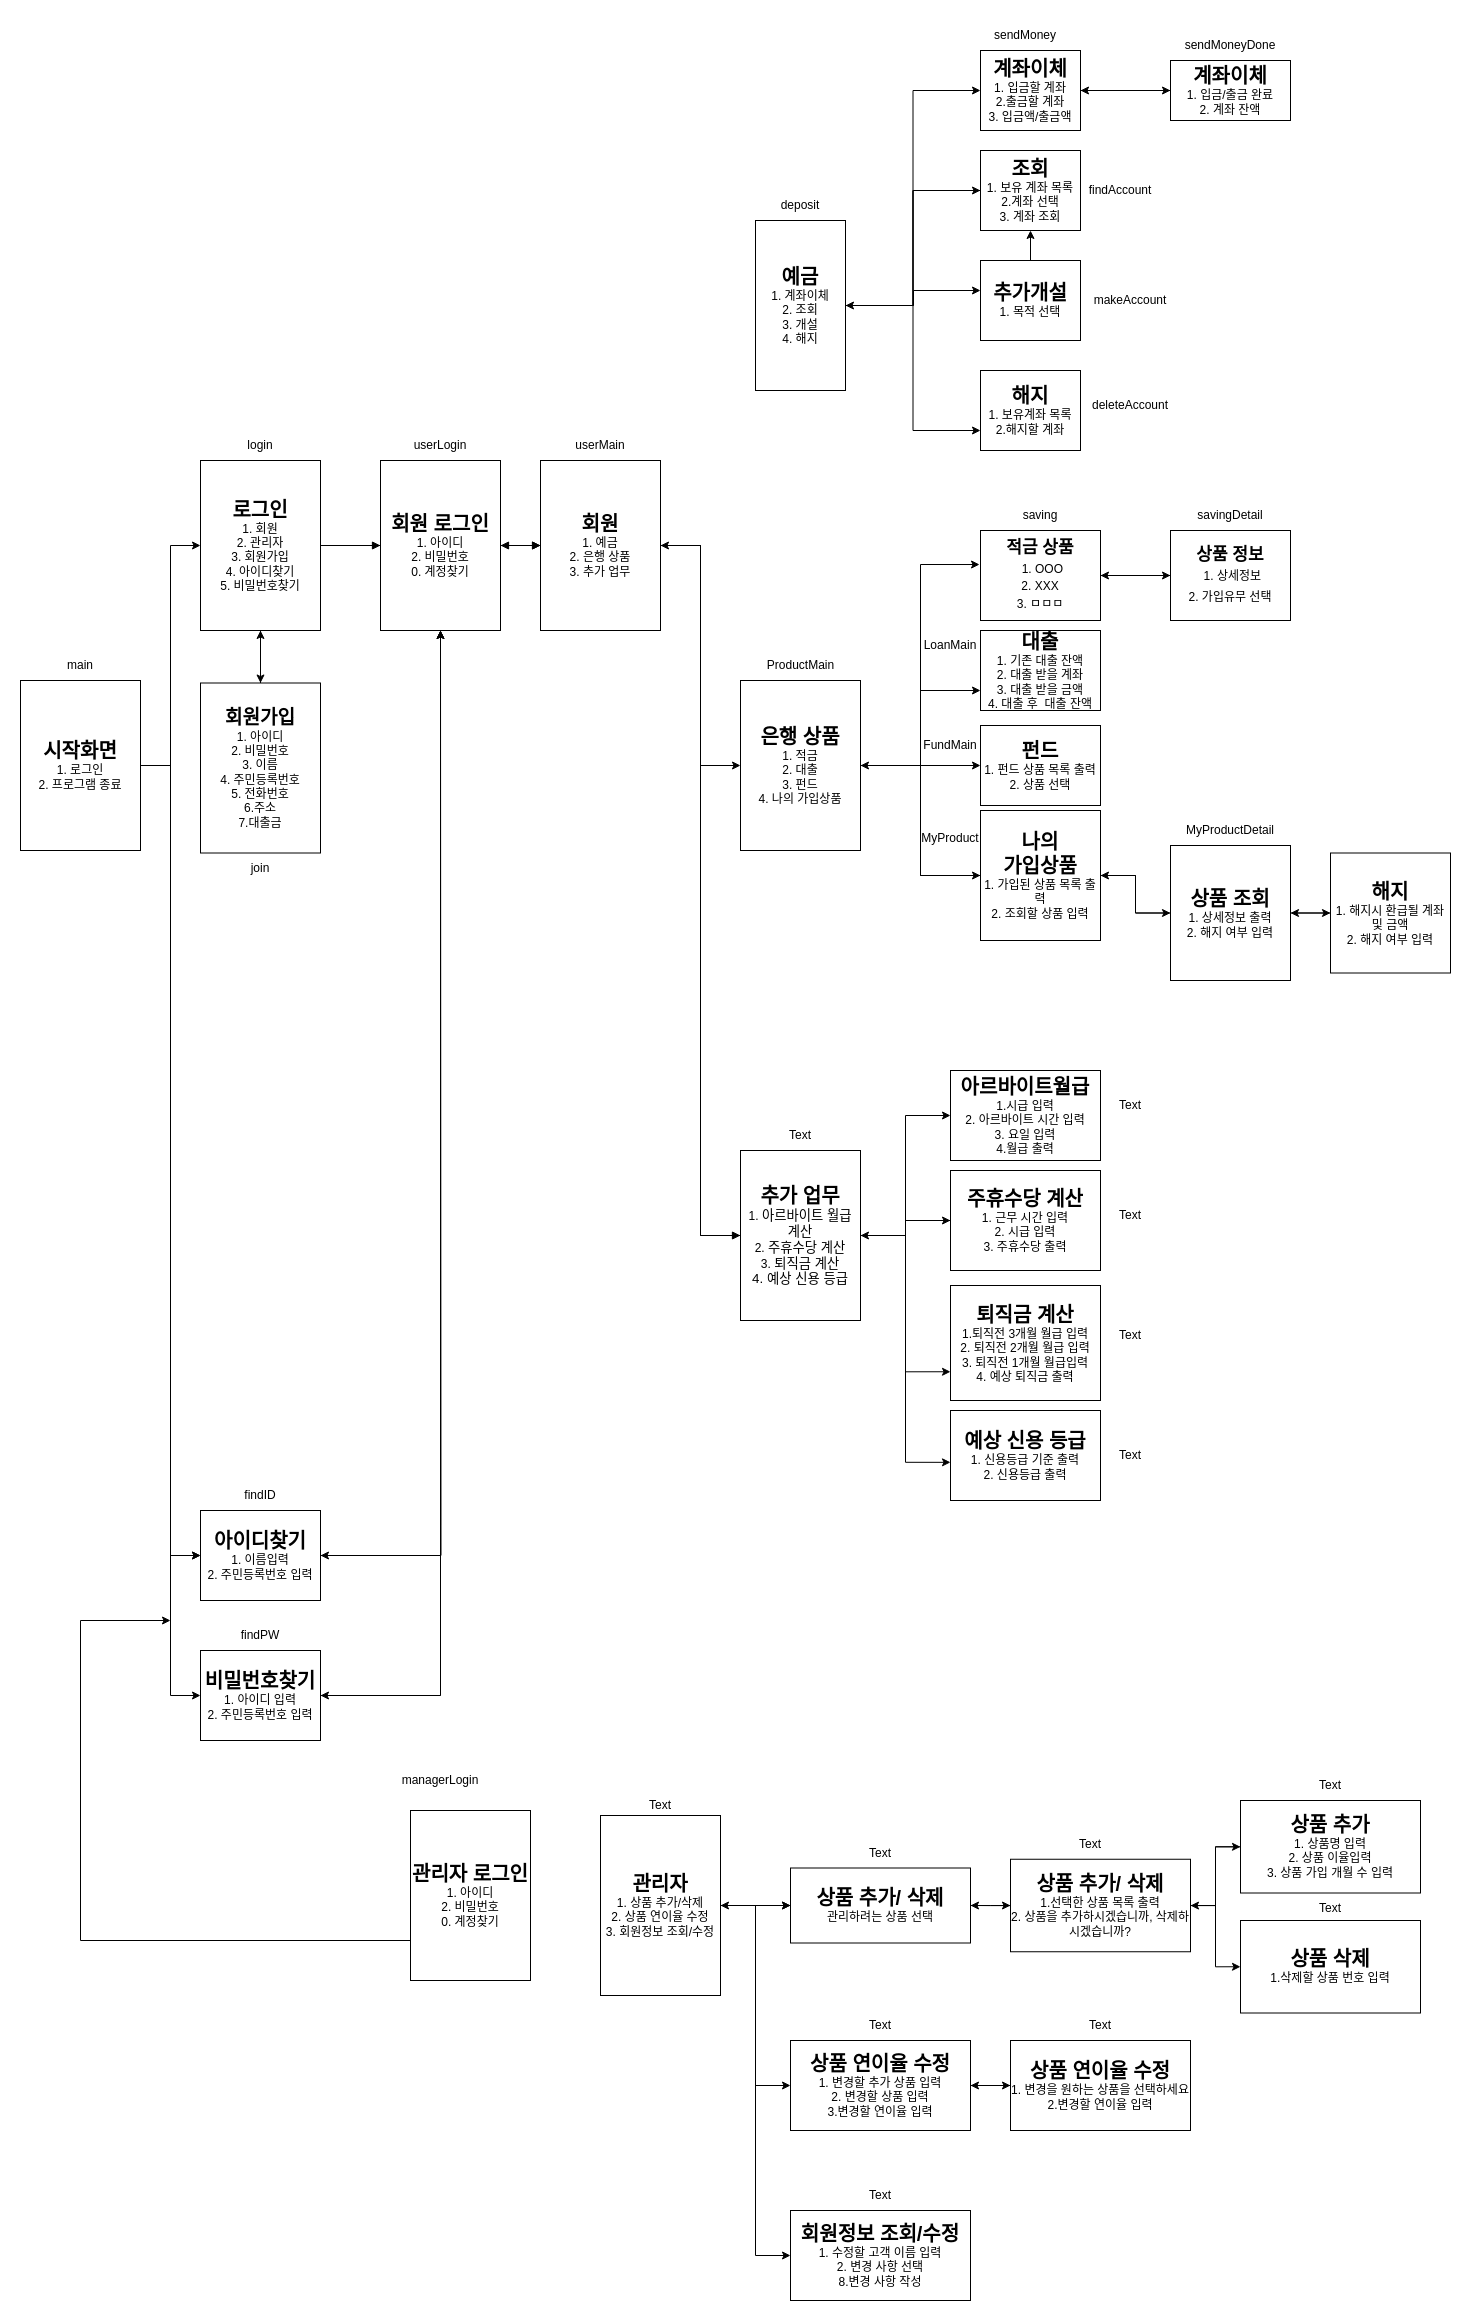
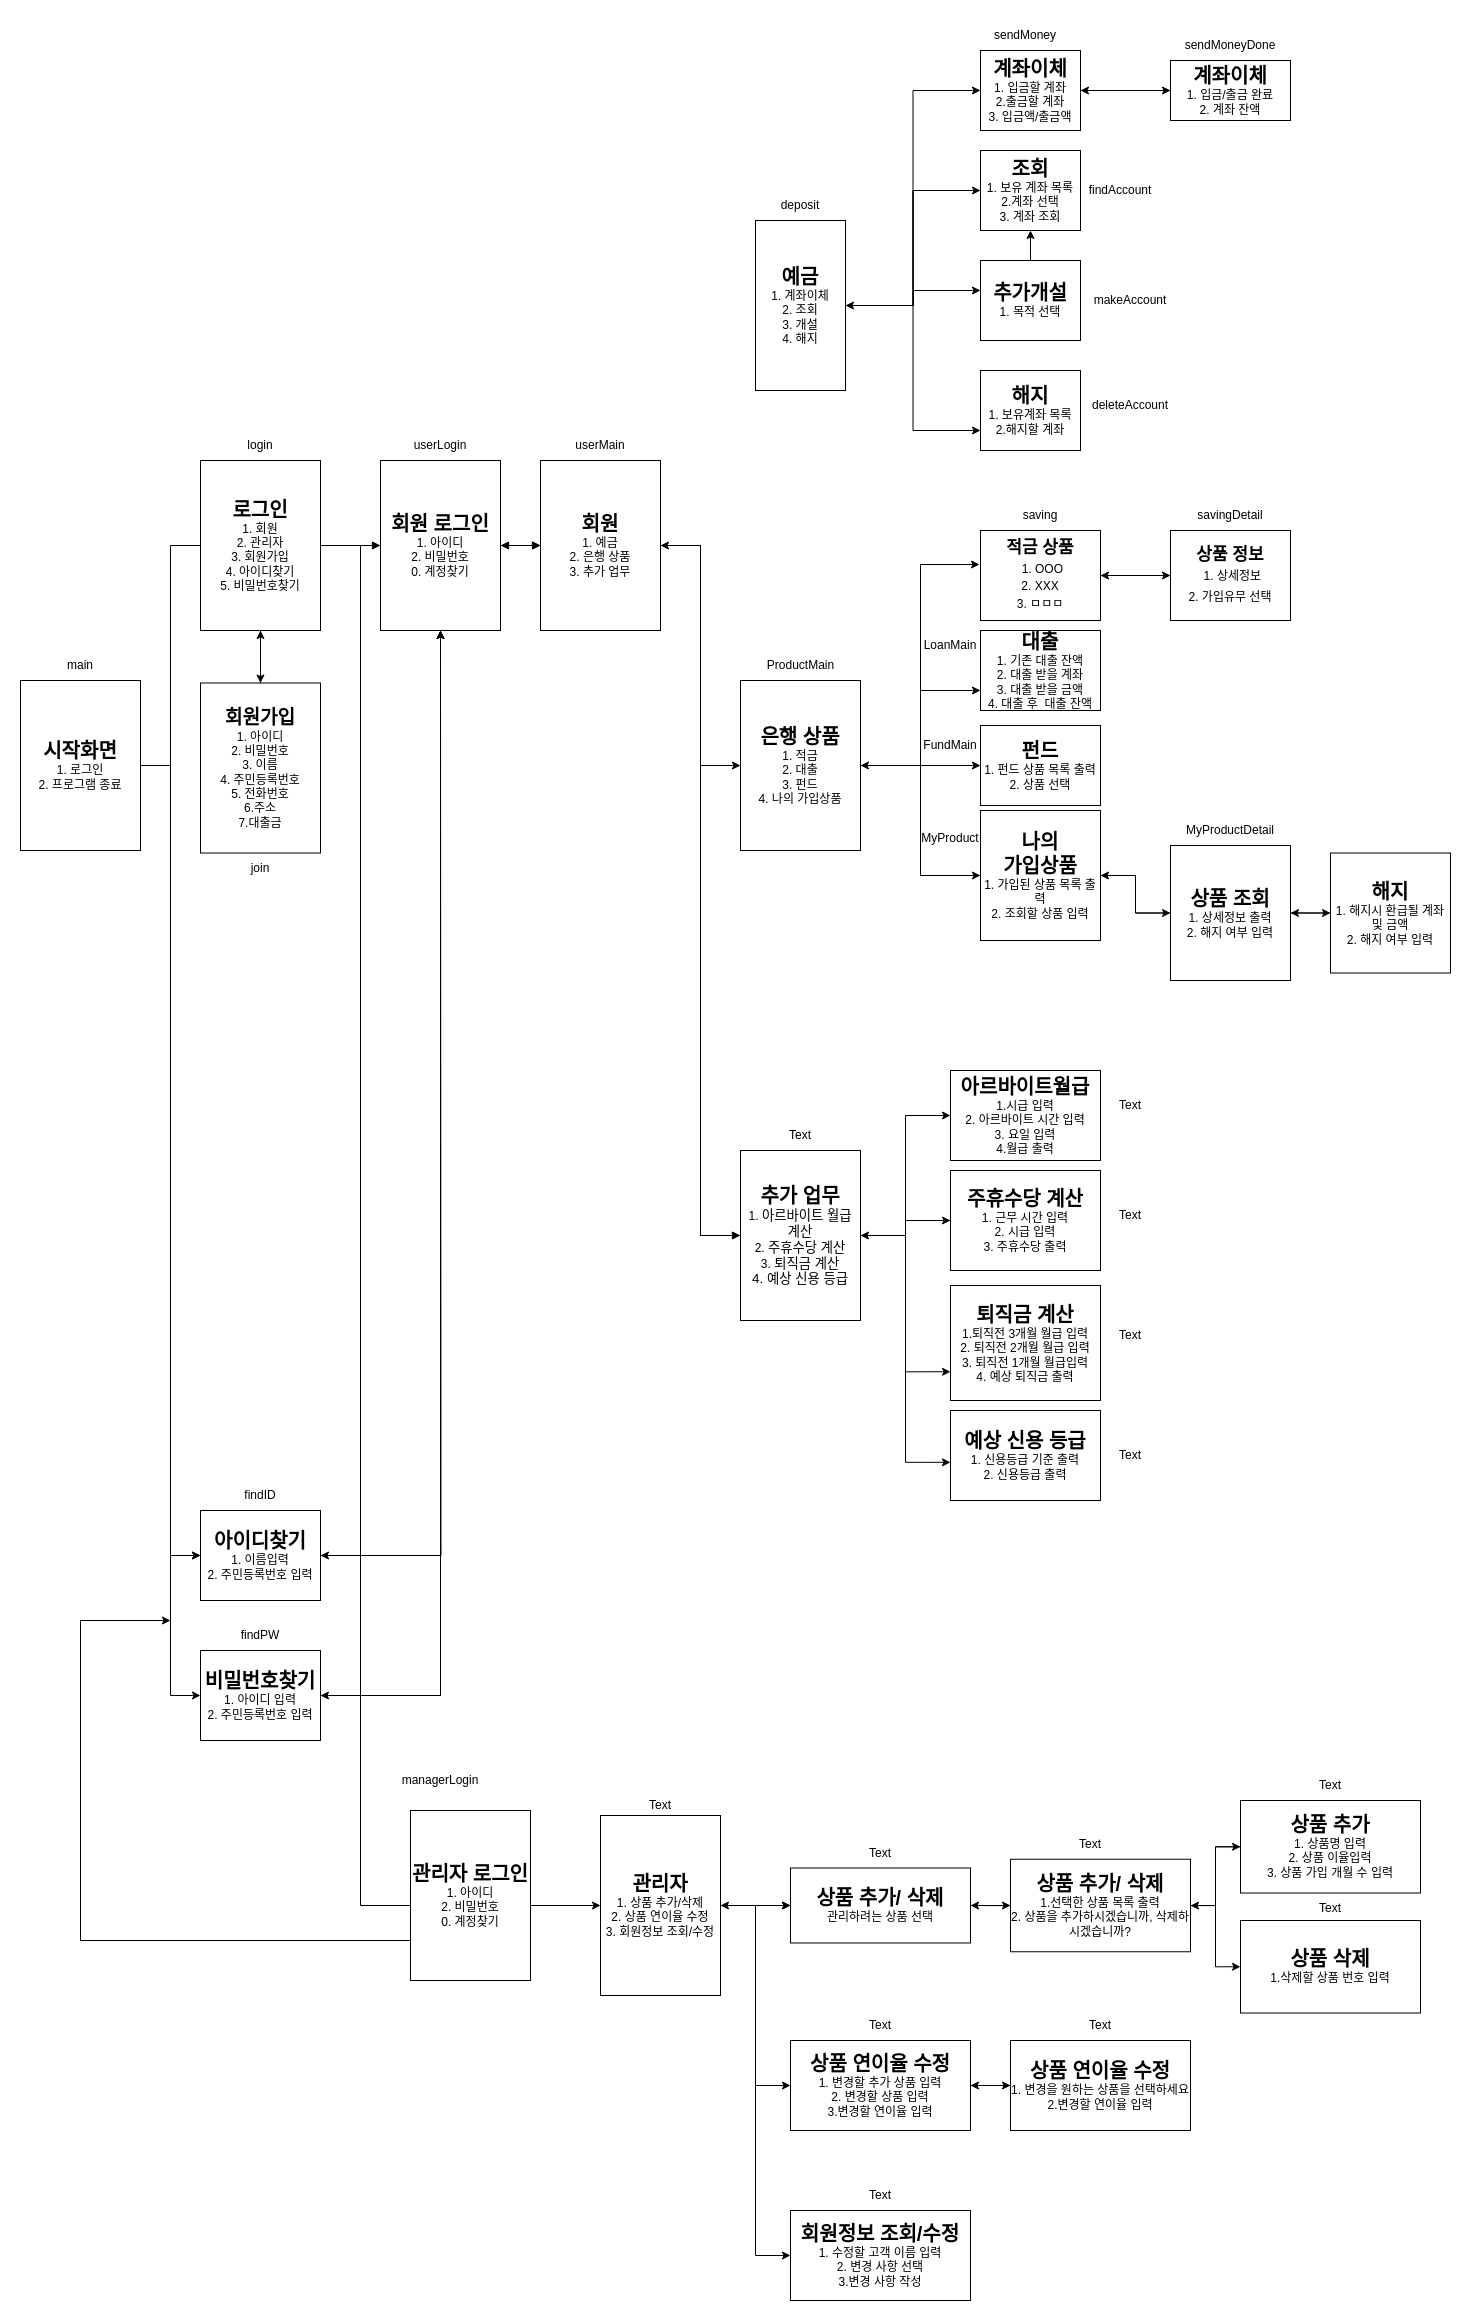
(192, 546) -> (194, 546)
none -> (361, 1252)
(881, 2256) -> (881, 2256)
